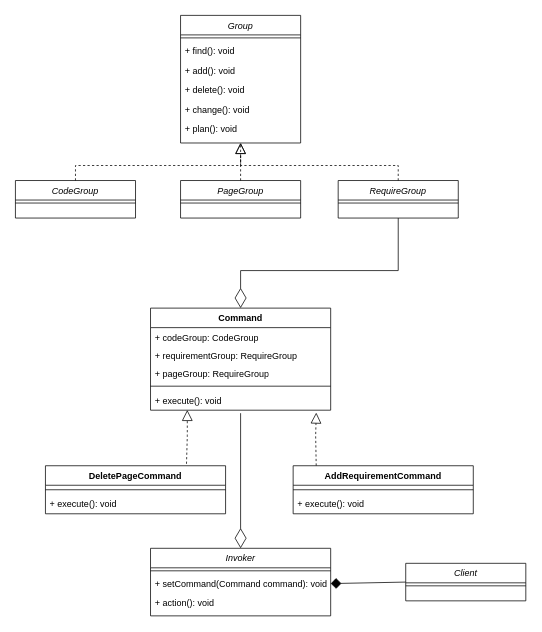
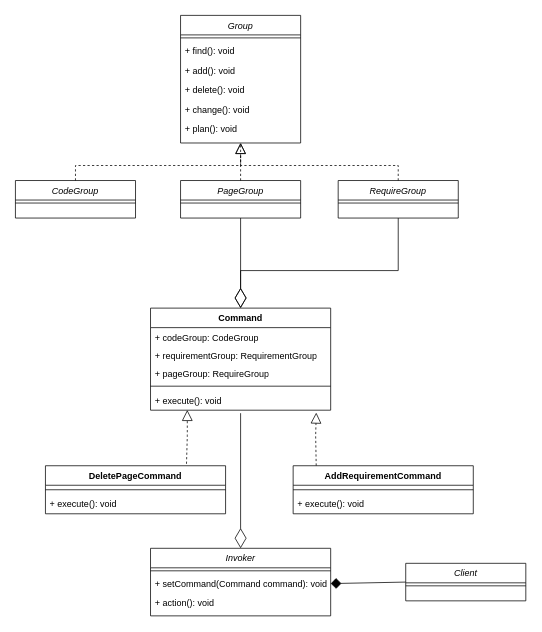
none -> (240, 243)
(230, 356) -> (240, 356)
